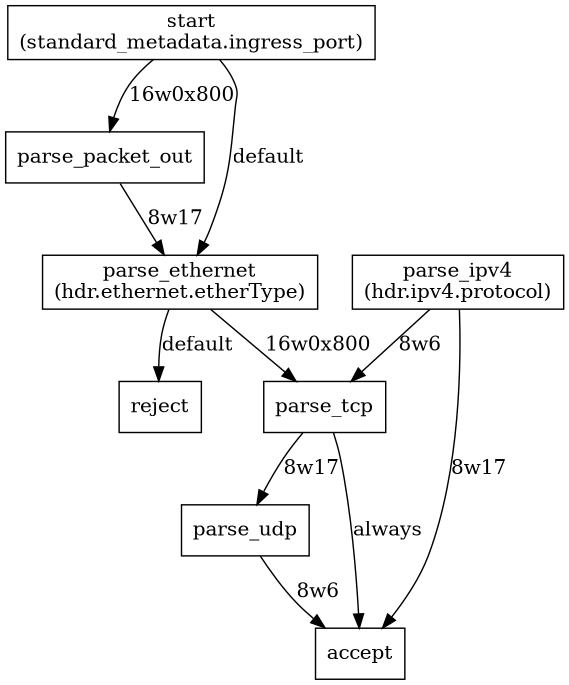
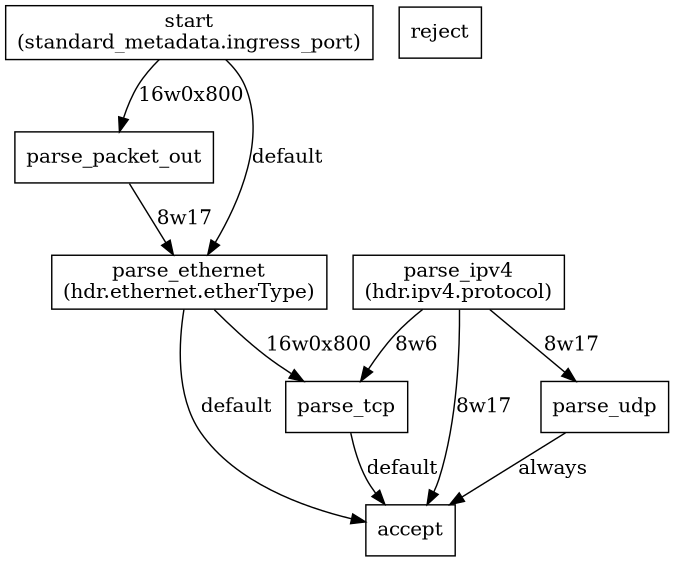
(161, 338) -> (217, 452)
(282, 461) -> (527, 341)
(388, 530) -> (403, 469)
(318, 592) -> (553, 469)
